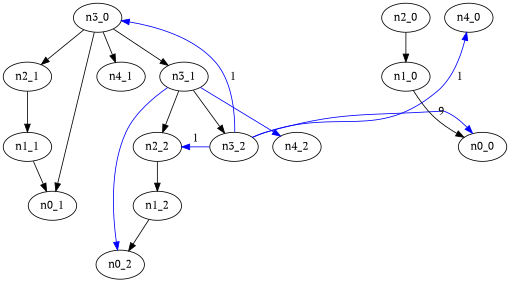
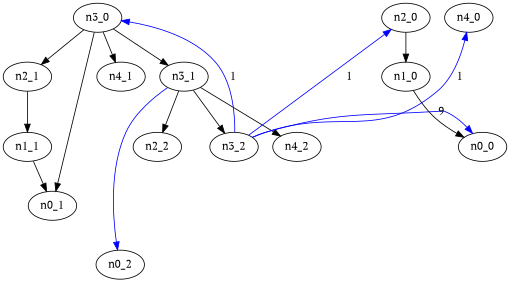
(239, 111) -> (239, 111)
(200, 147) -> (317, 85)
(157, 206) -> none
